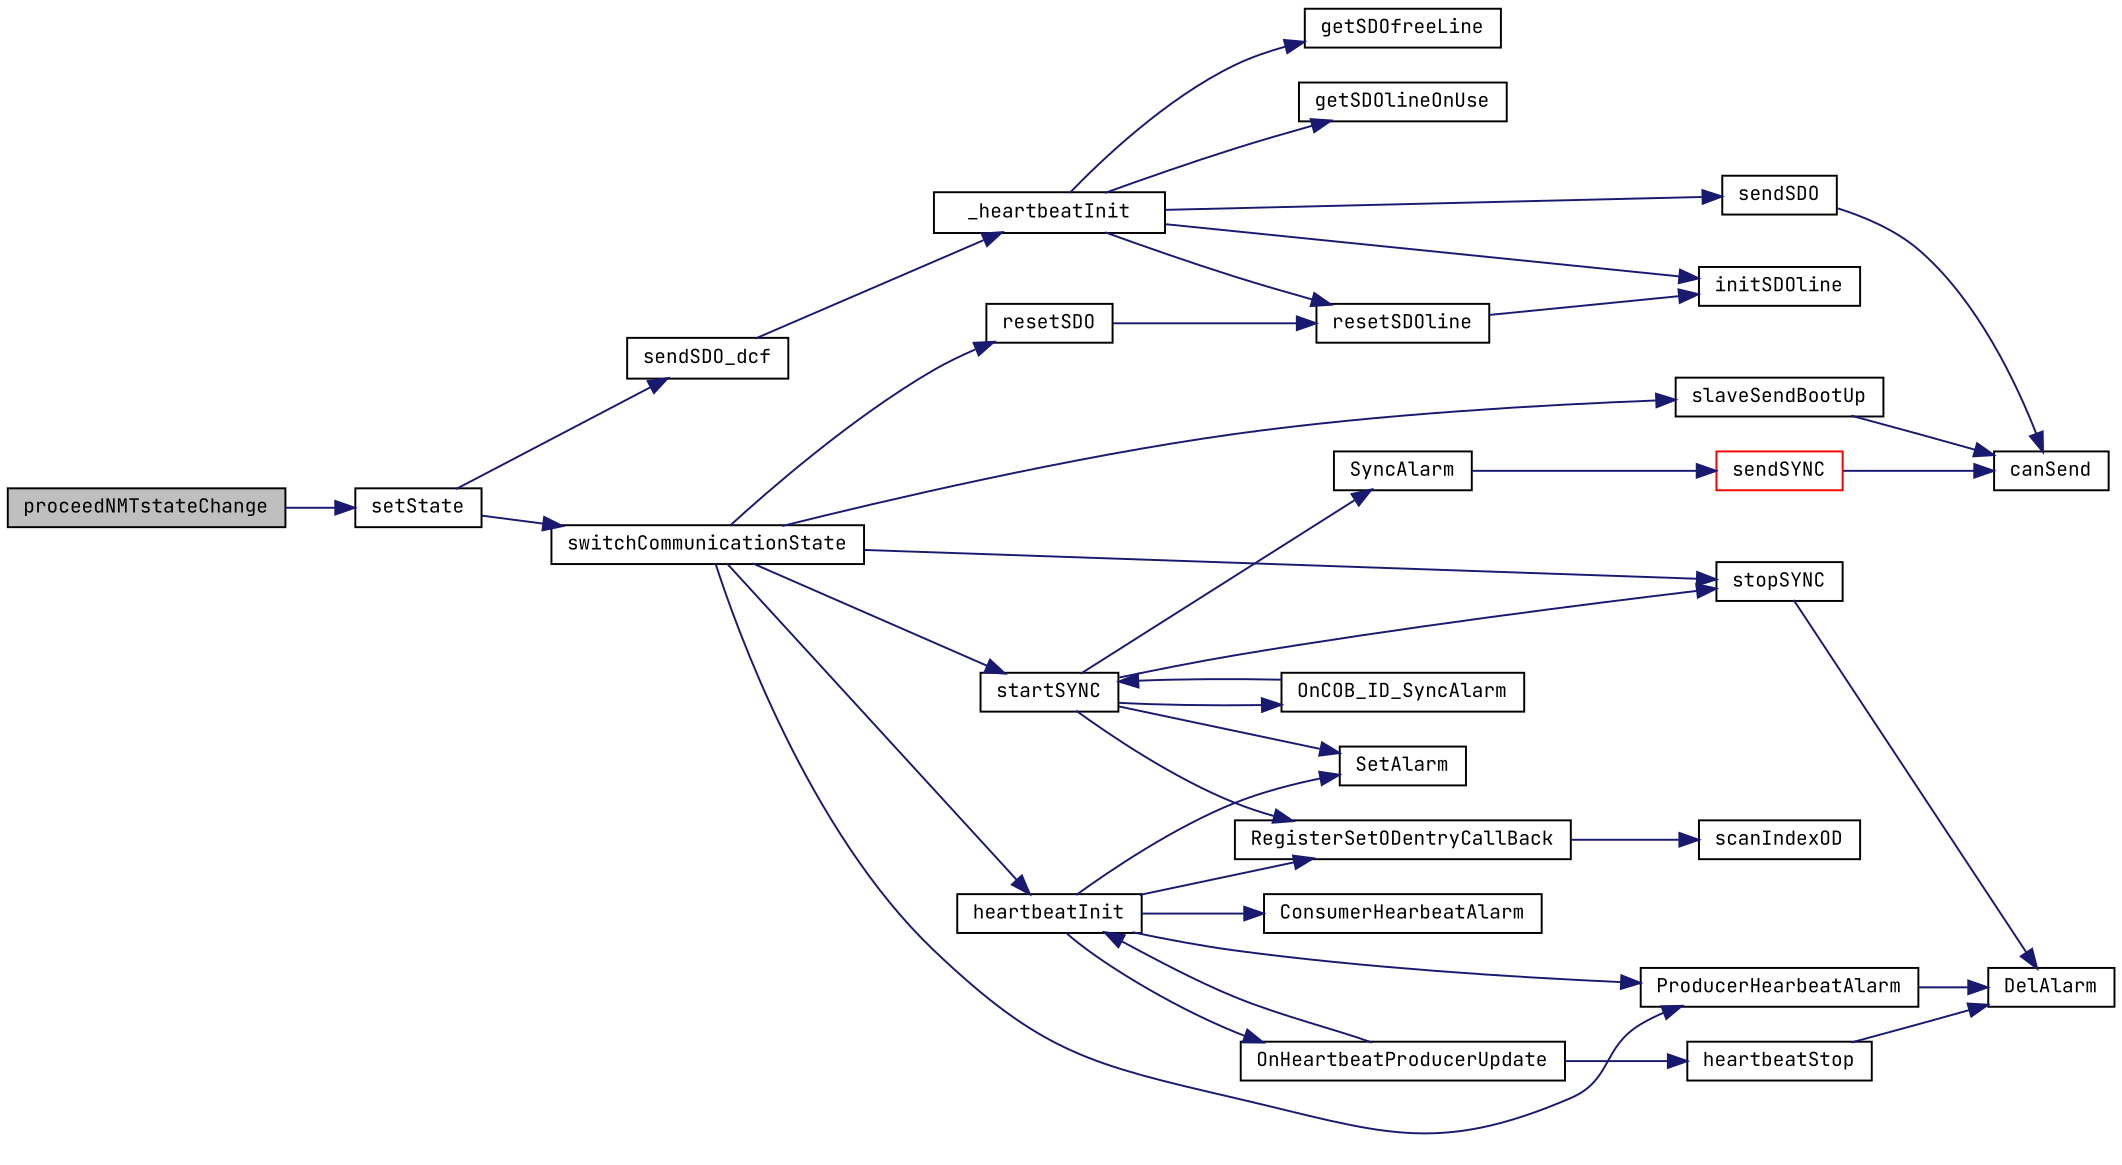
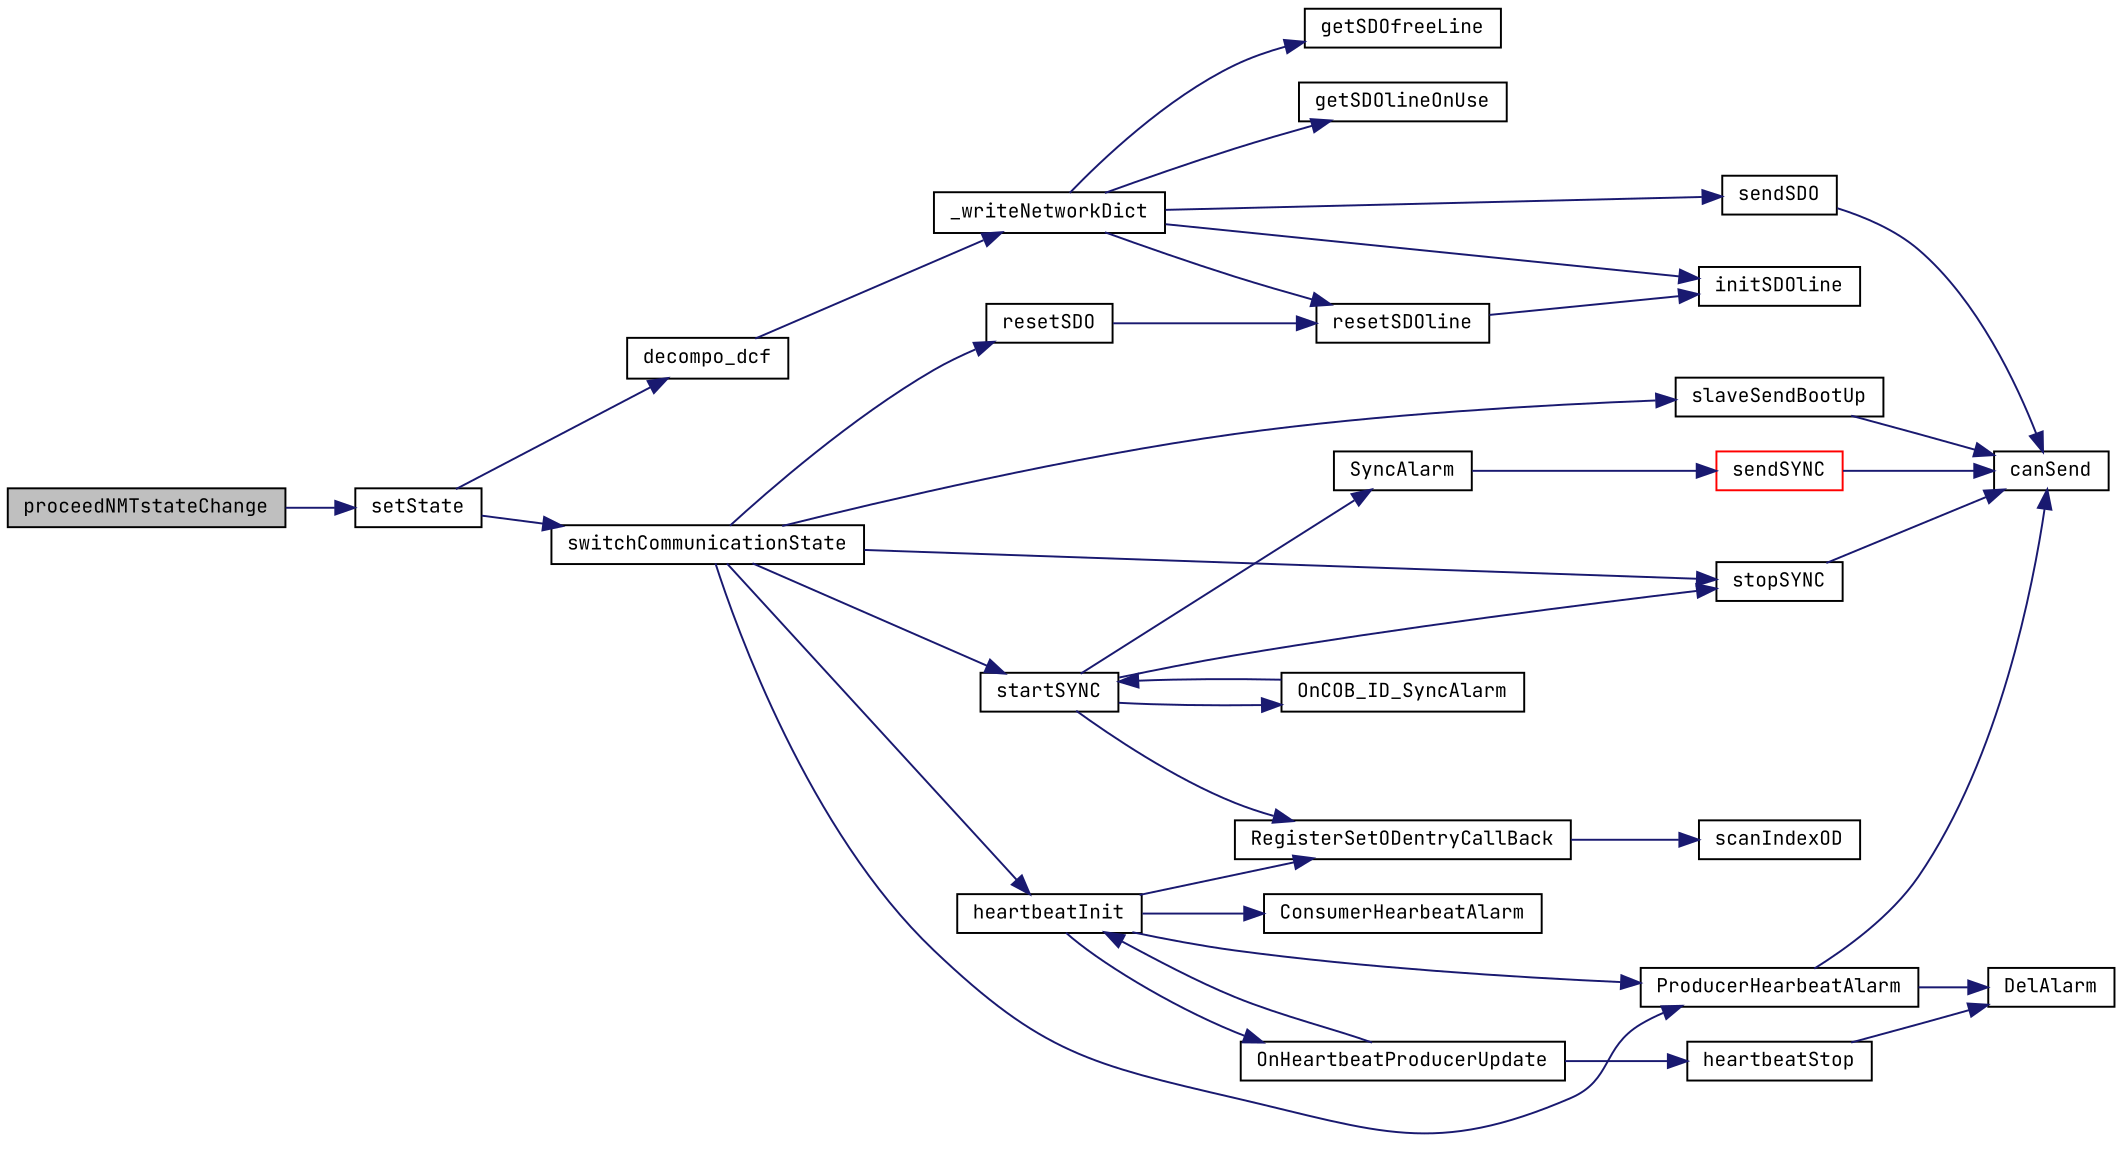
(1049, 213) -> (1049, 213)
(708, 358) -> (708, 358)
none -> (1977, 765)
(1403, 766) -> none
(1910, 776) -> (1906, 530)
